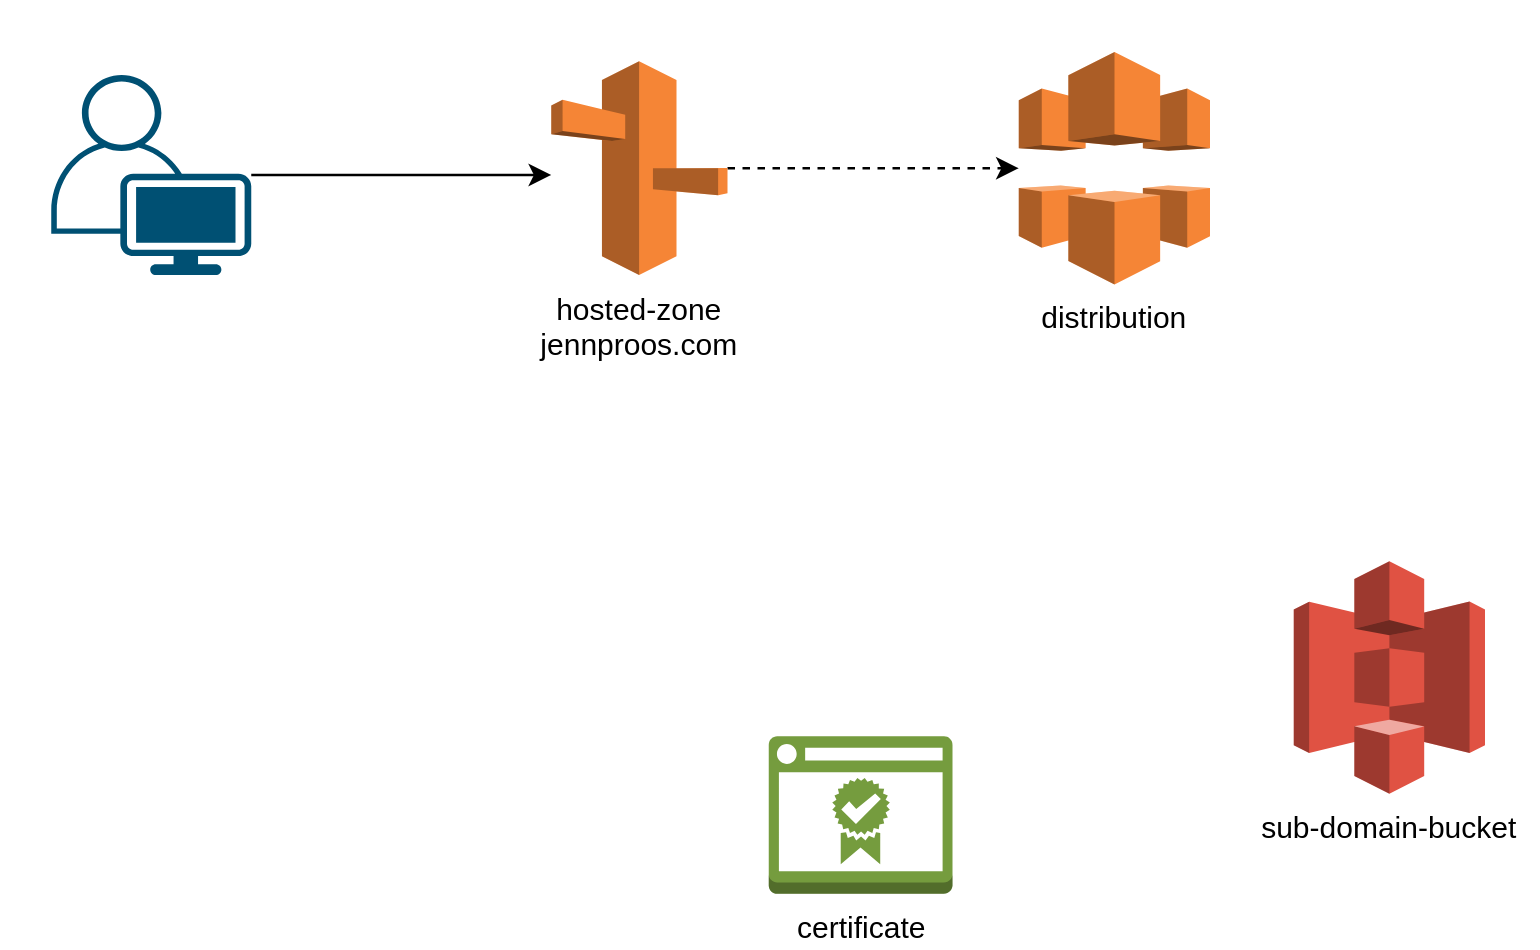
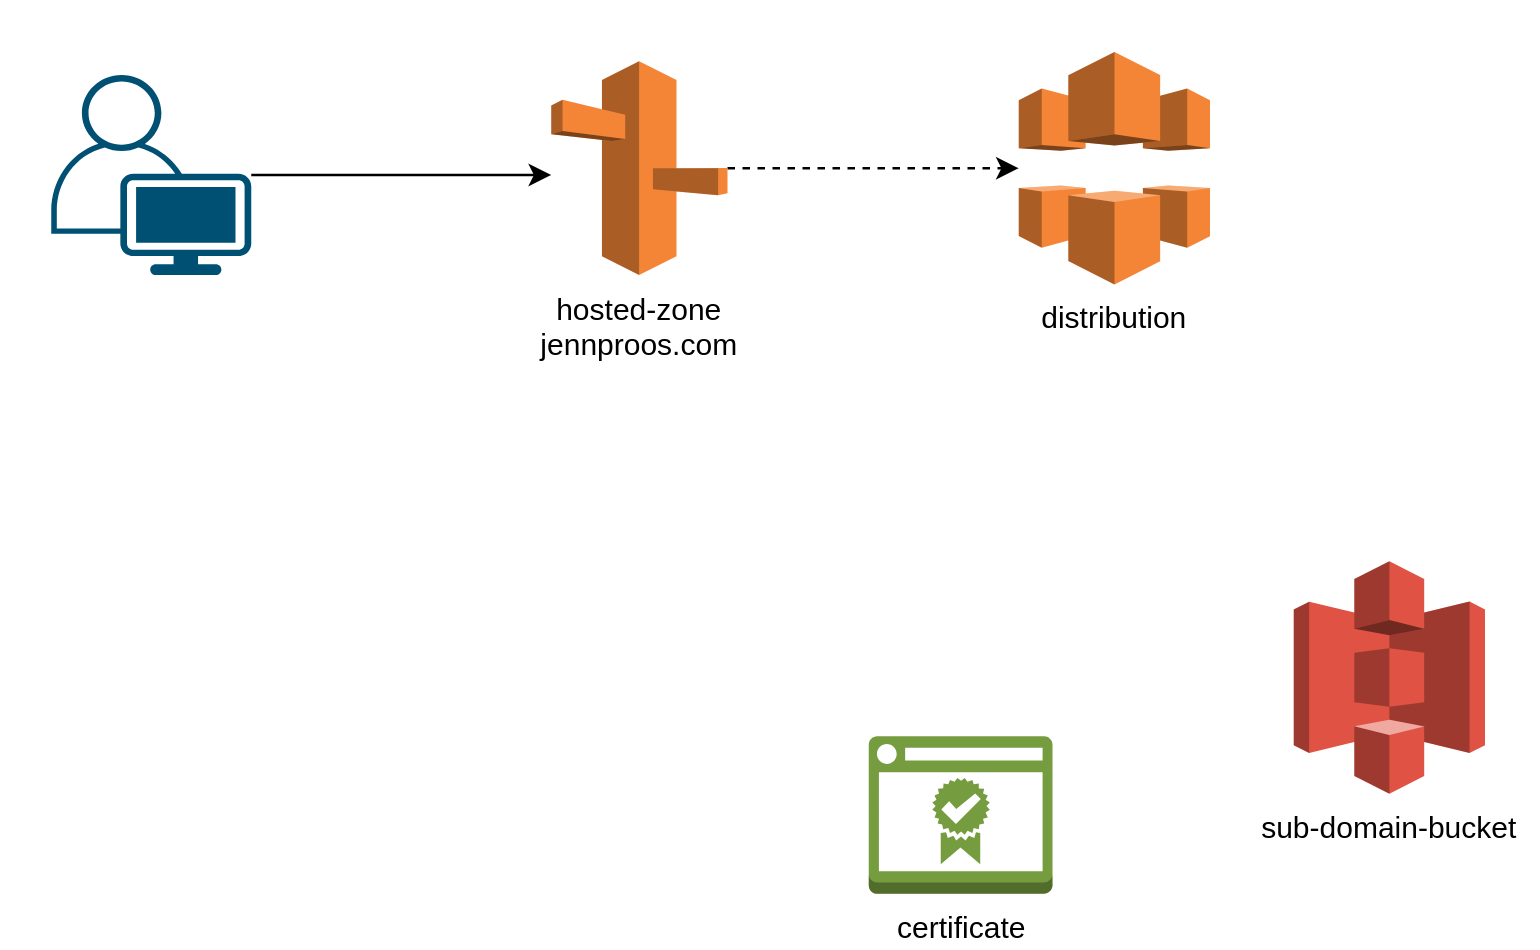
(861, 815) -> (961, 815)
